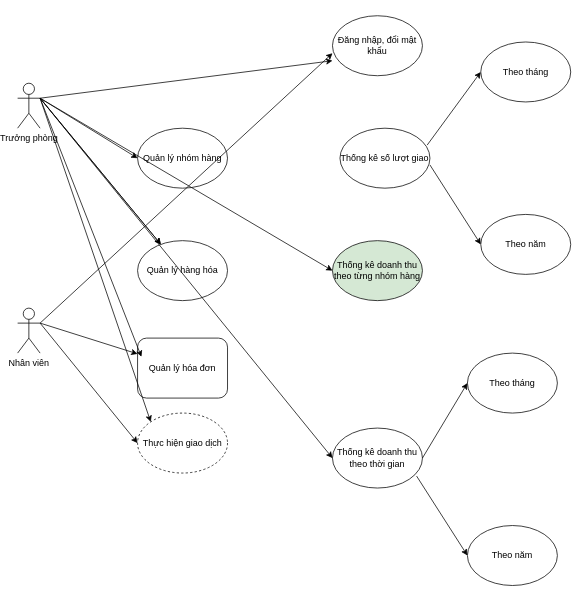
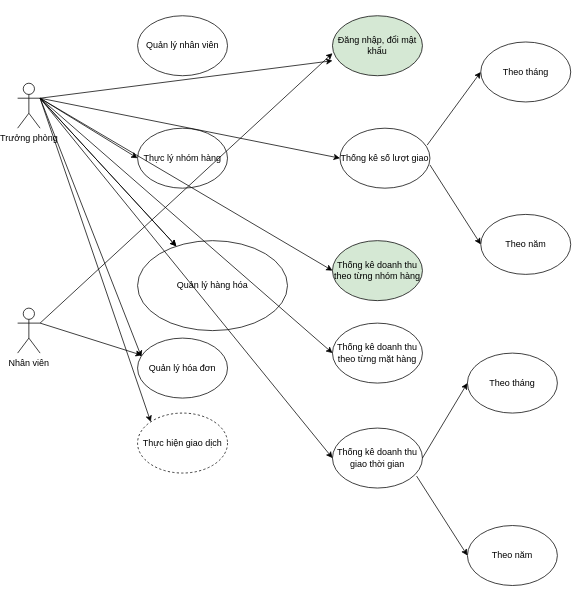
none -> (183, 45)
(378, 45) -> (378, 45)
none -> (118, 113)
(183, 158) -> (183, 158)
none -> (192, 231)
(183, 270) -> (213, 285)
none -> (378, 353)
(183, 368) -> (183, 368)
(88, 381) -> none
(378, 458) -> (378, 458)
